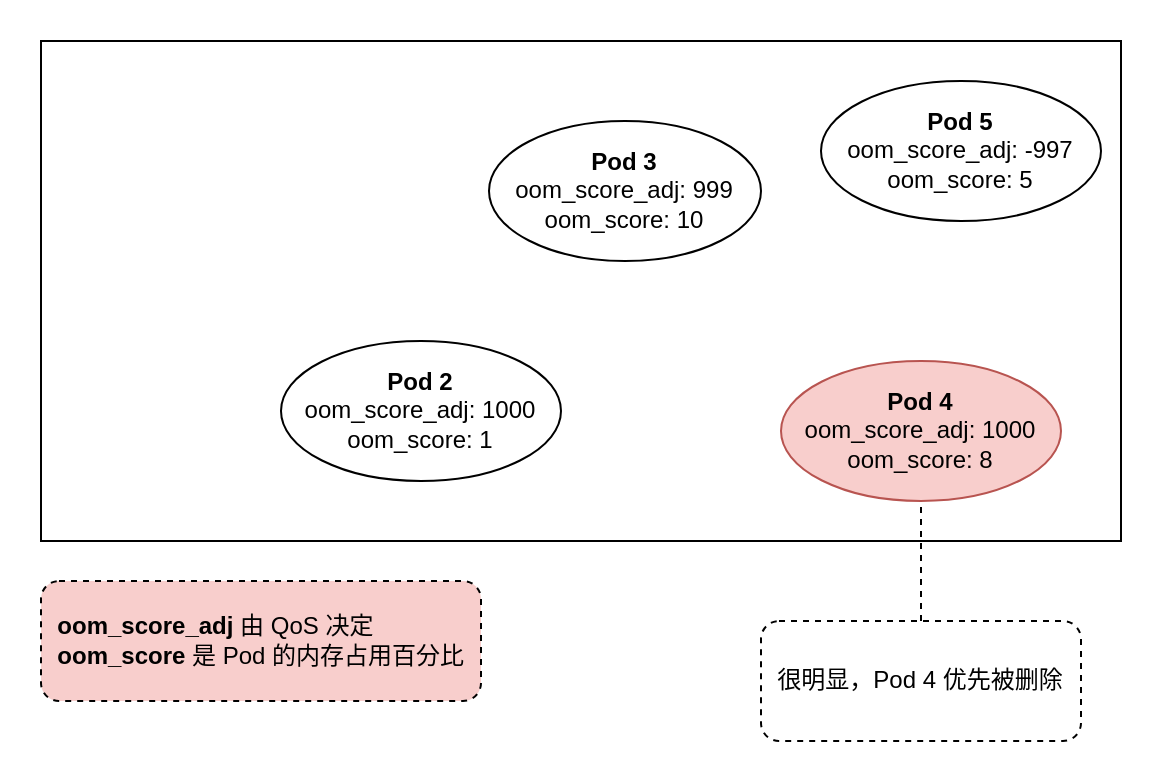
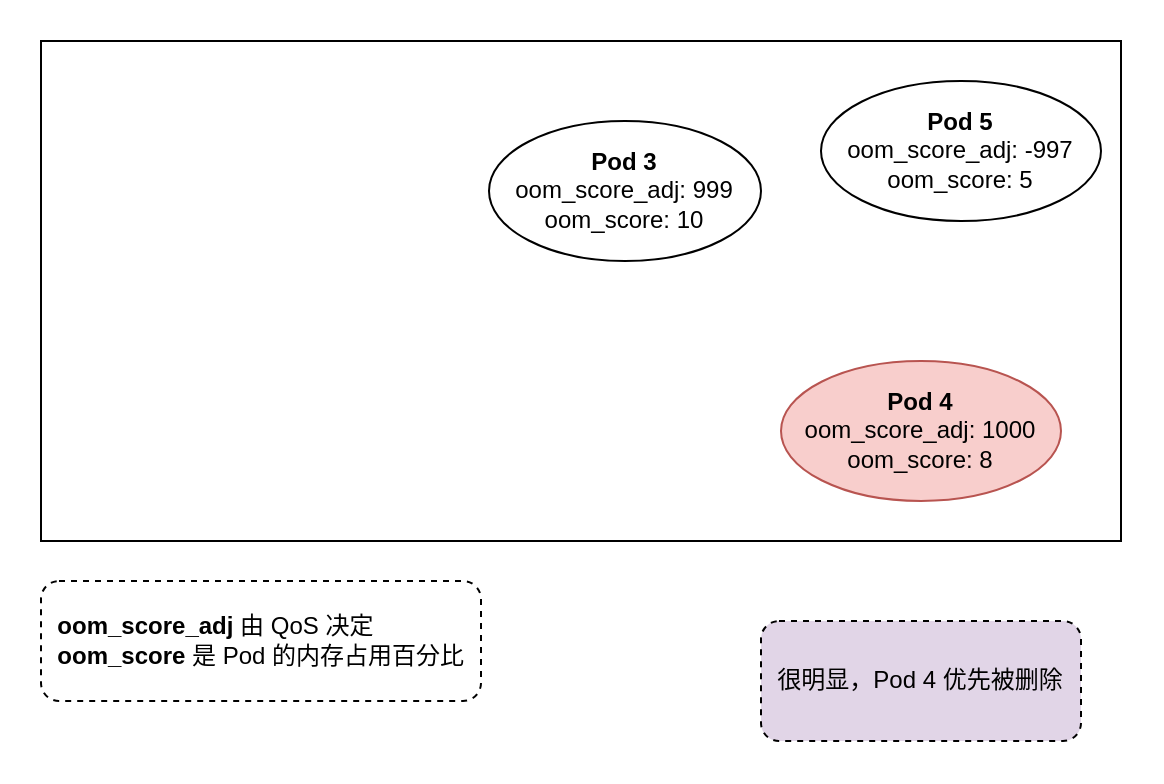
(421, 411) -> none
(921, 562) -> none
(261, 641) -> (261, 641)
(921, 681) -> (921, 681)
